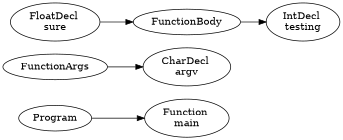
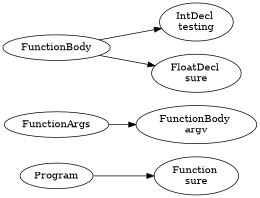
(113, 22) -> (124, 60)
(187, 67) -> (196, 125)
(187, 118) -> (196, 176)
